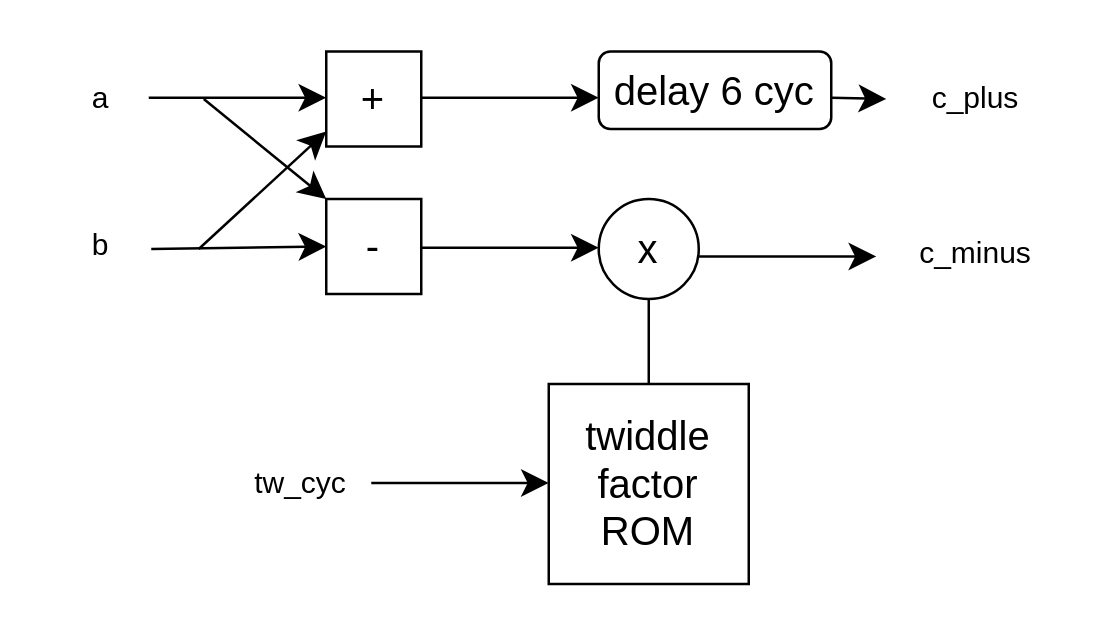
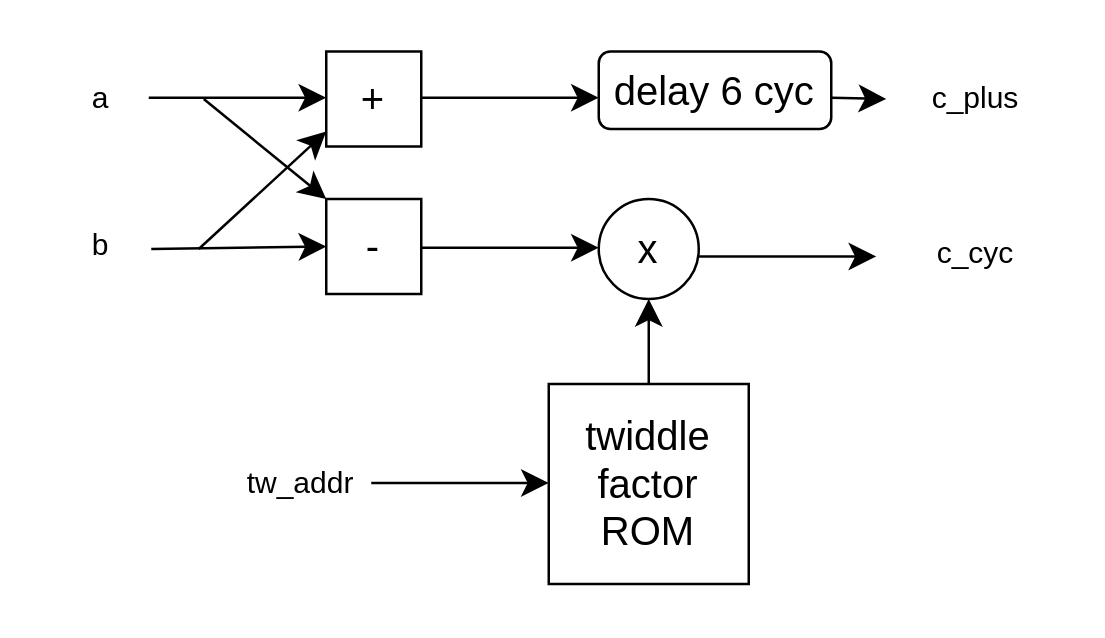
(976, 254) -> (976, 254)
(649, 312) -> (649, 320)
(301, 484) -> (301, 484)
